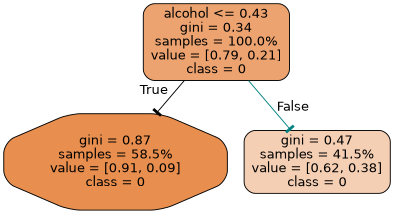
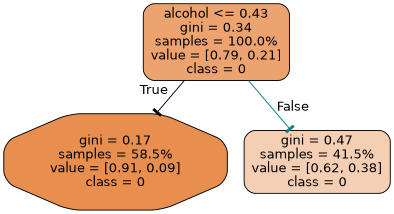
(116, 162) -> (116, 162)
